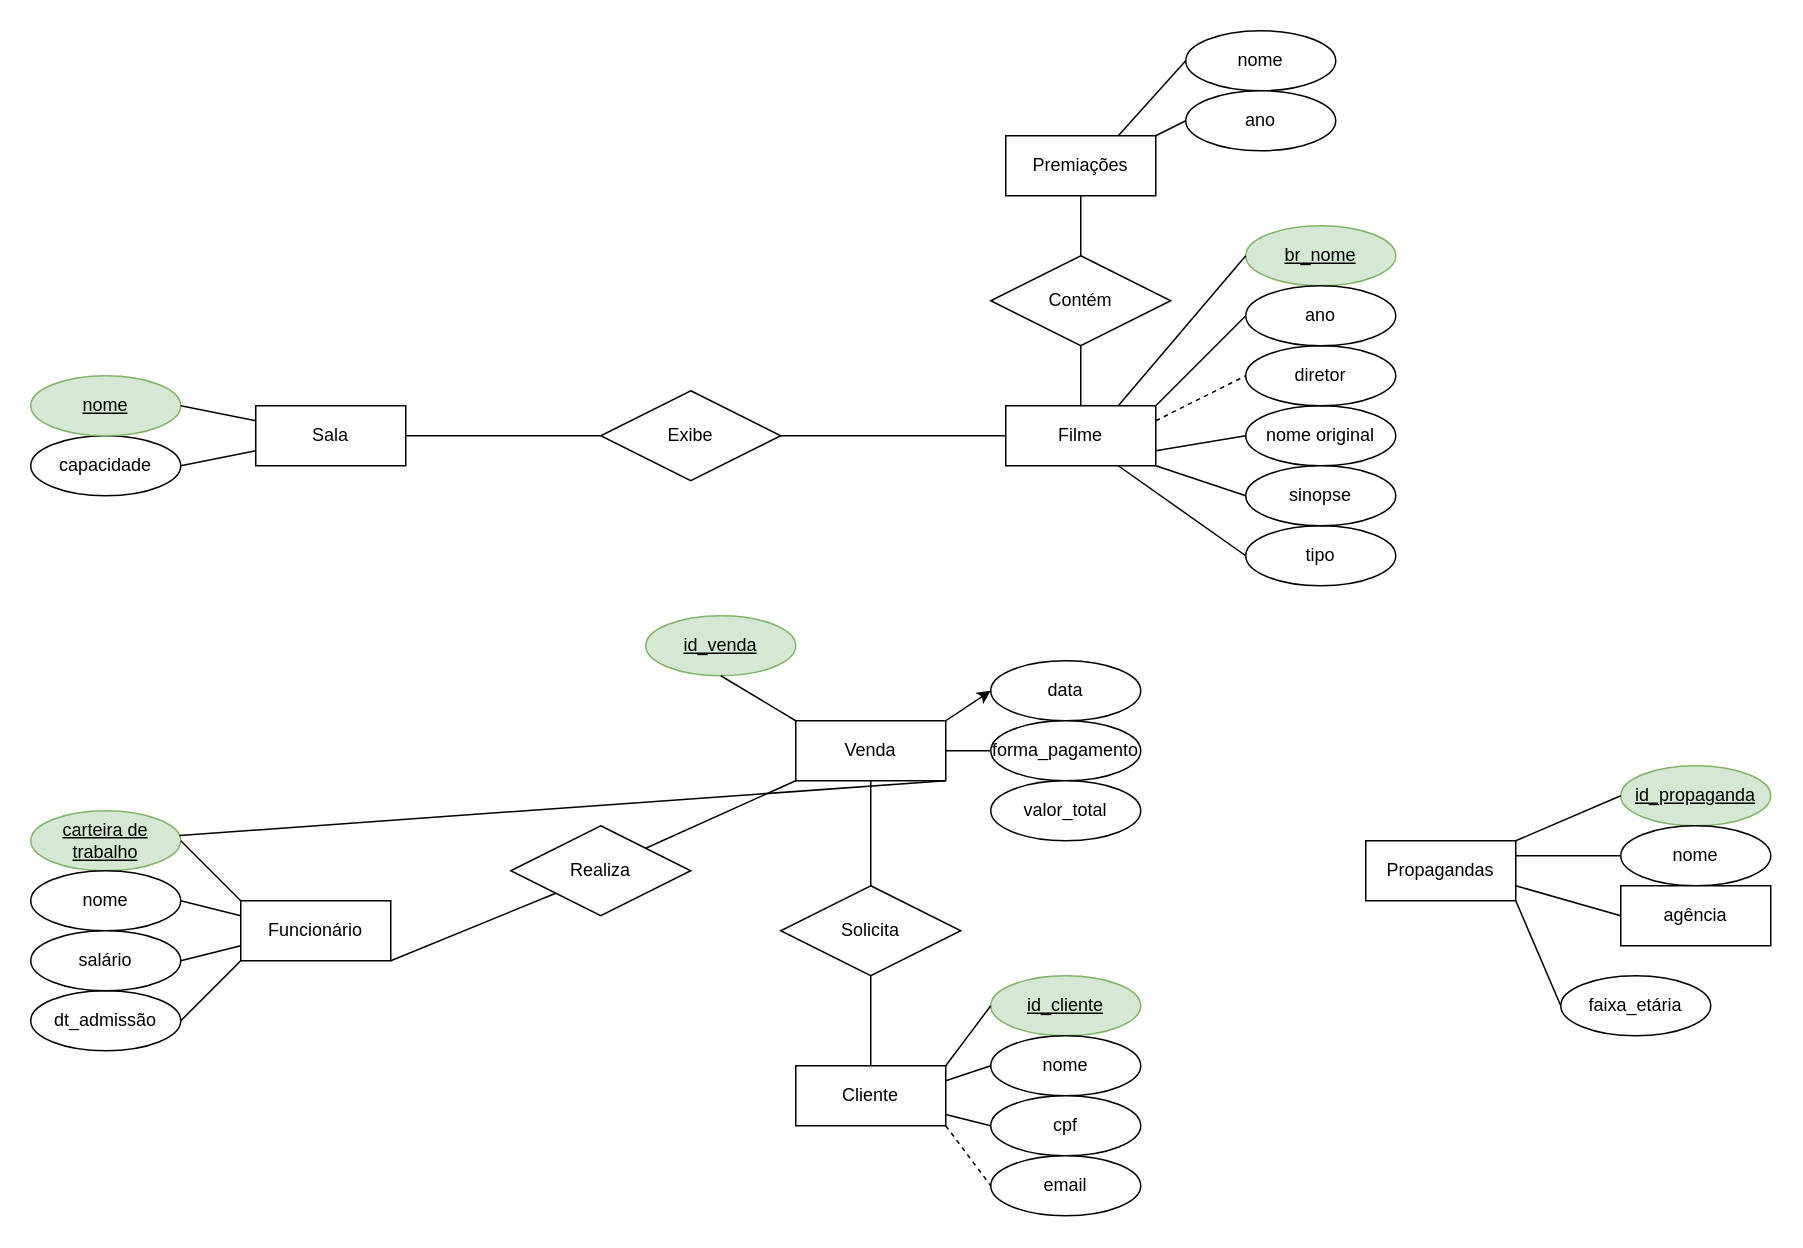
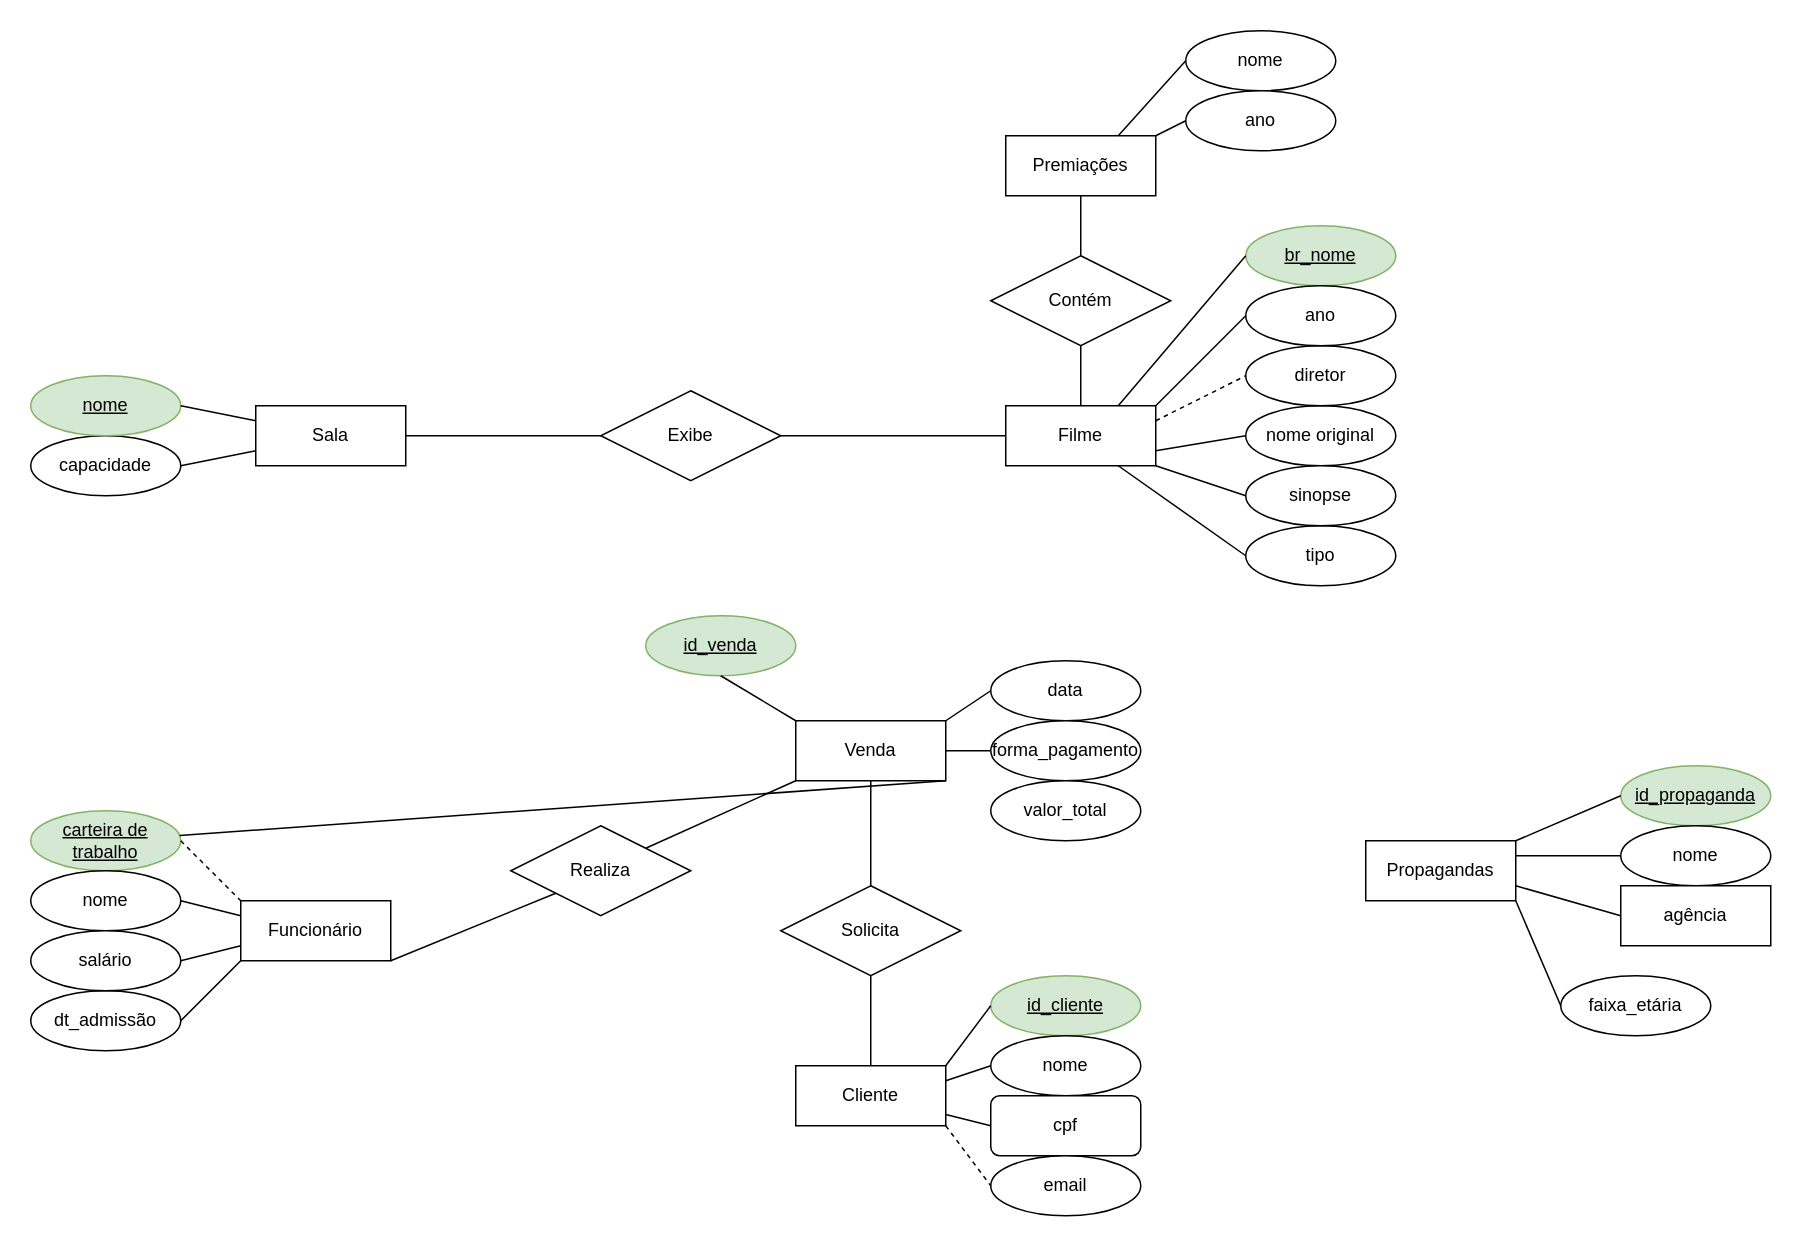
(981, 697) -> (985, 695)
(211, 871) -> (211, 871)
(1066, 1126) -> (1066, 1126)
